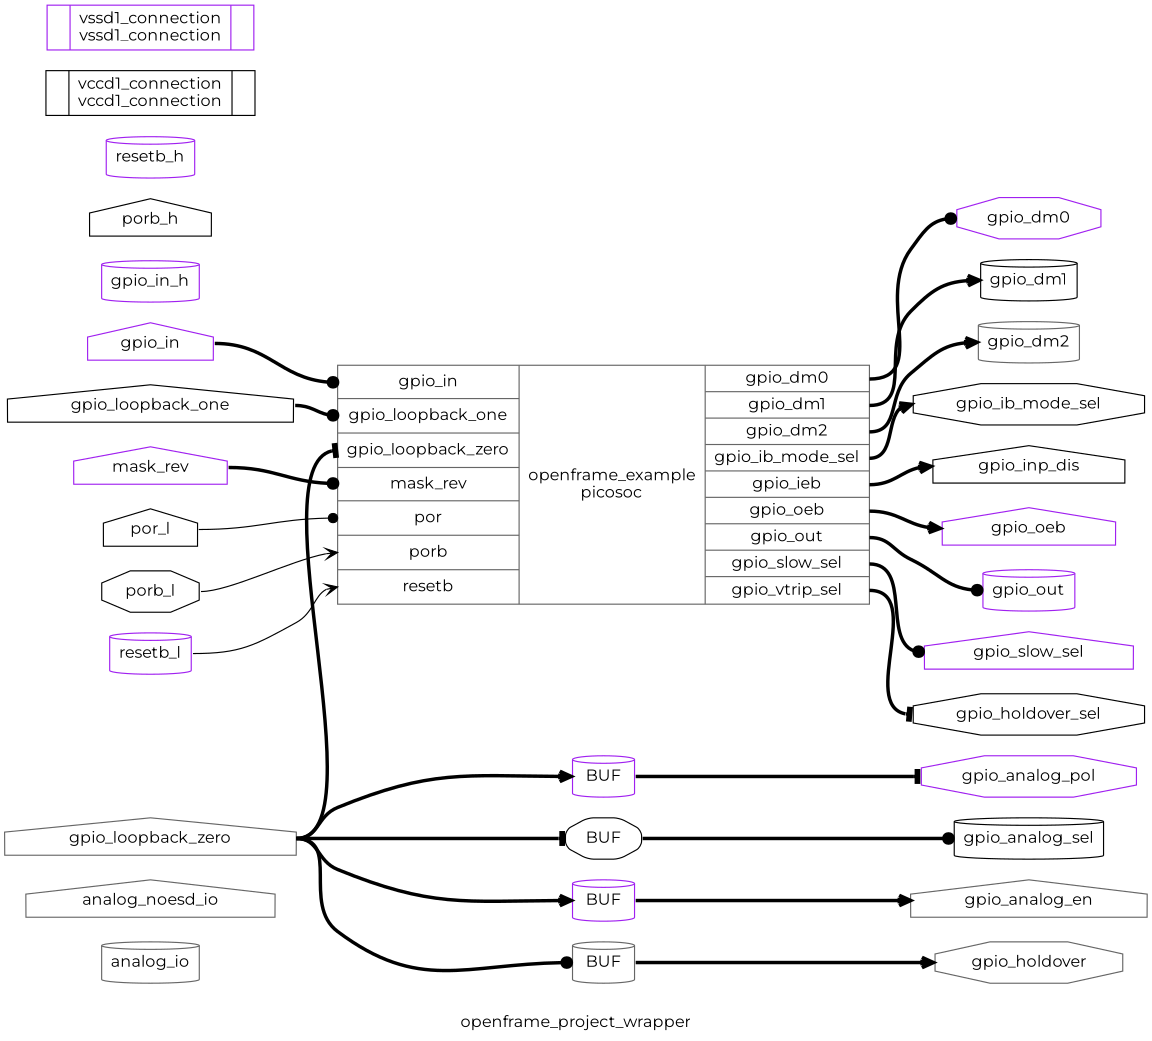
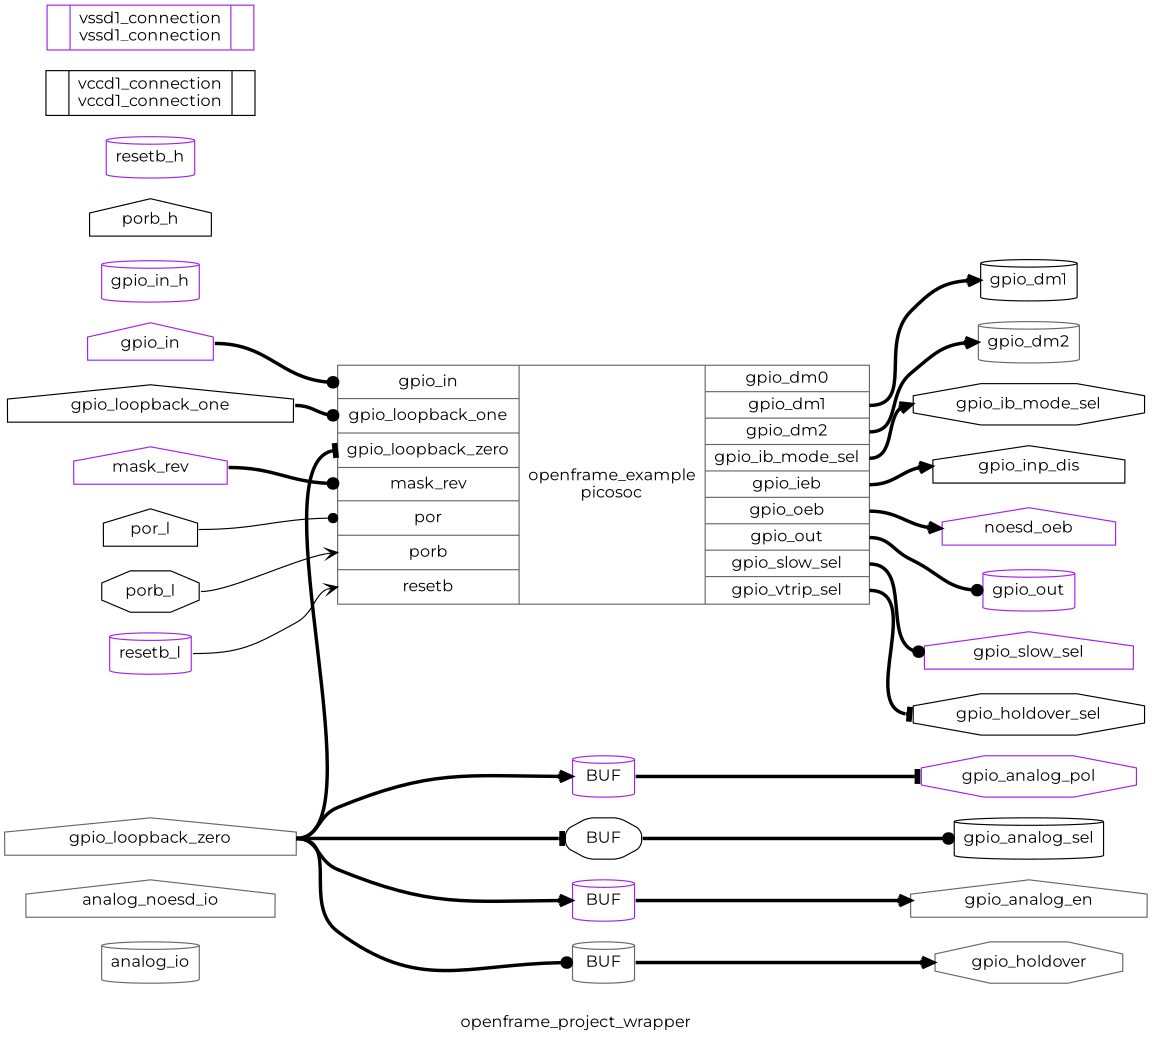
(1029, 218) -> none
(1029, 528) -> (1029, 528)
